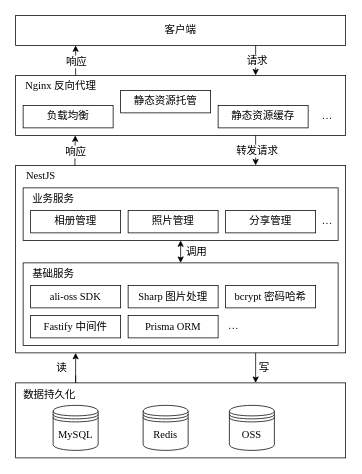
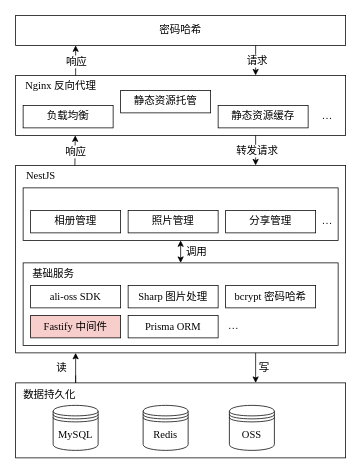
(180, 30) -> (180, 30)
(53, 199) -> none
(75, 327) -> (75, 327)
